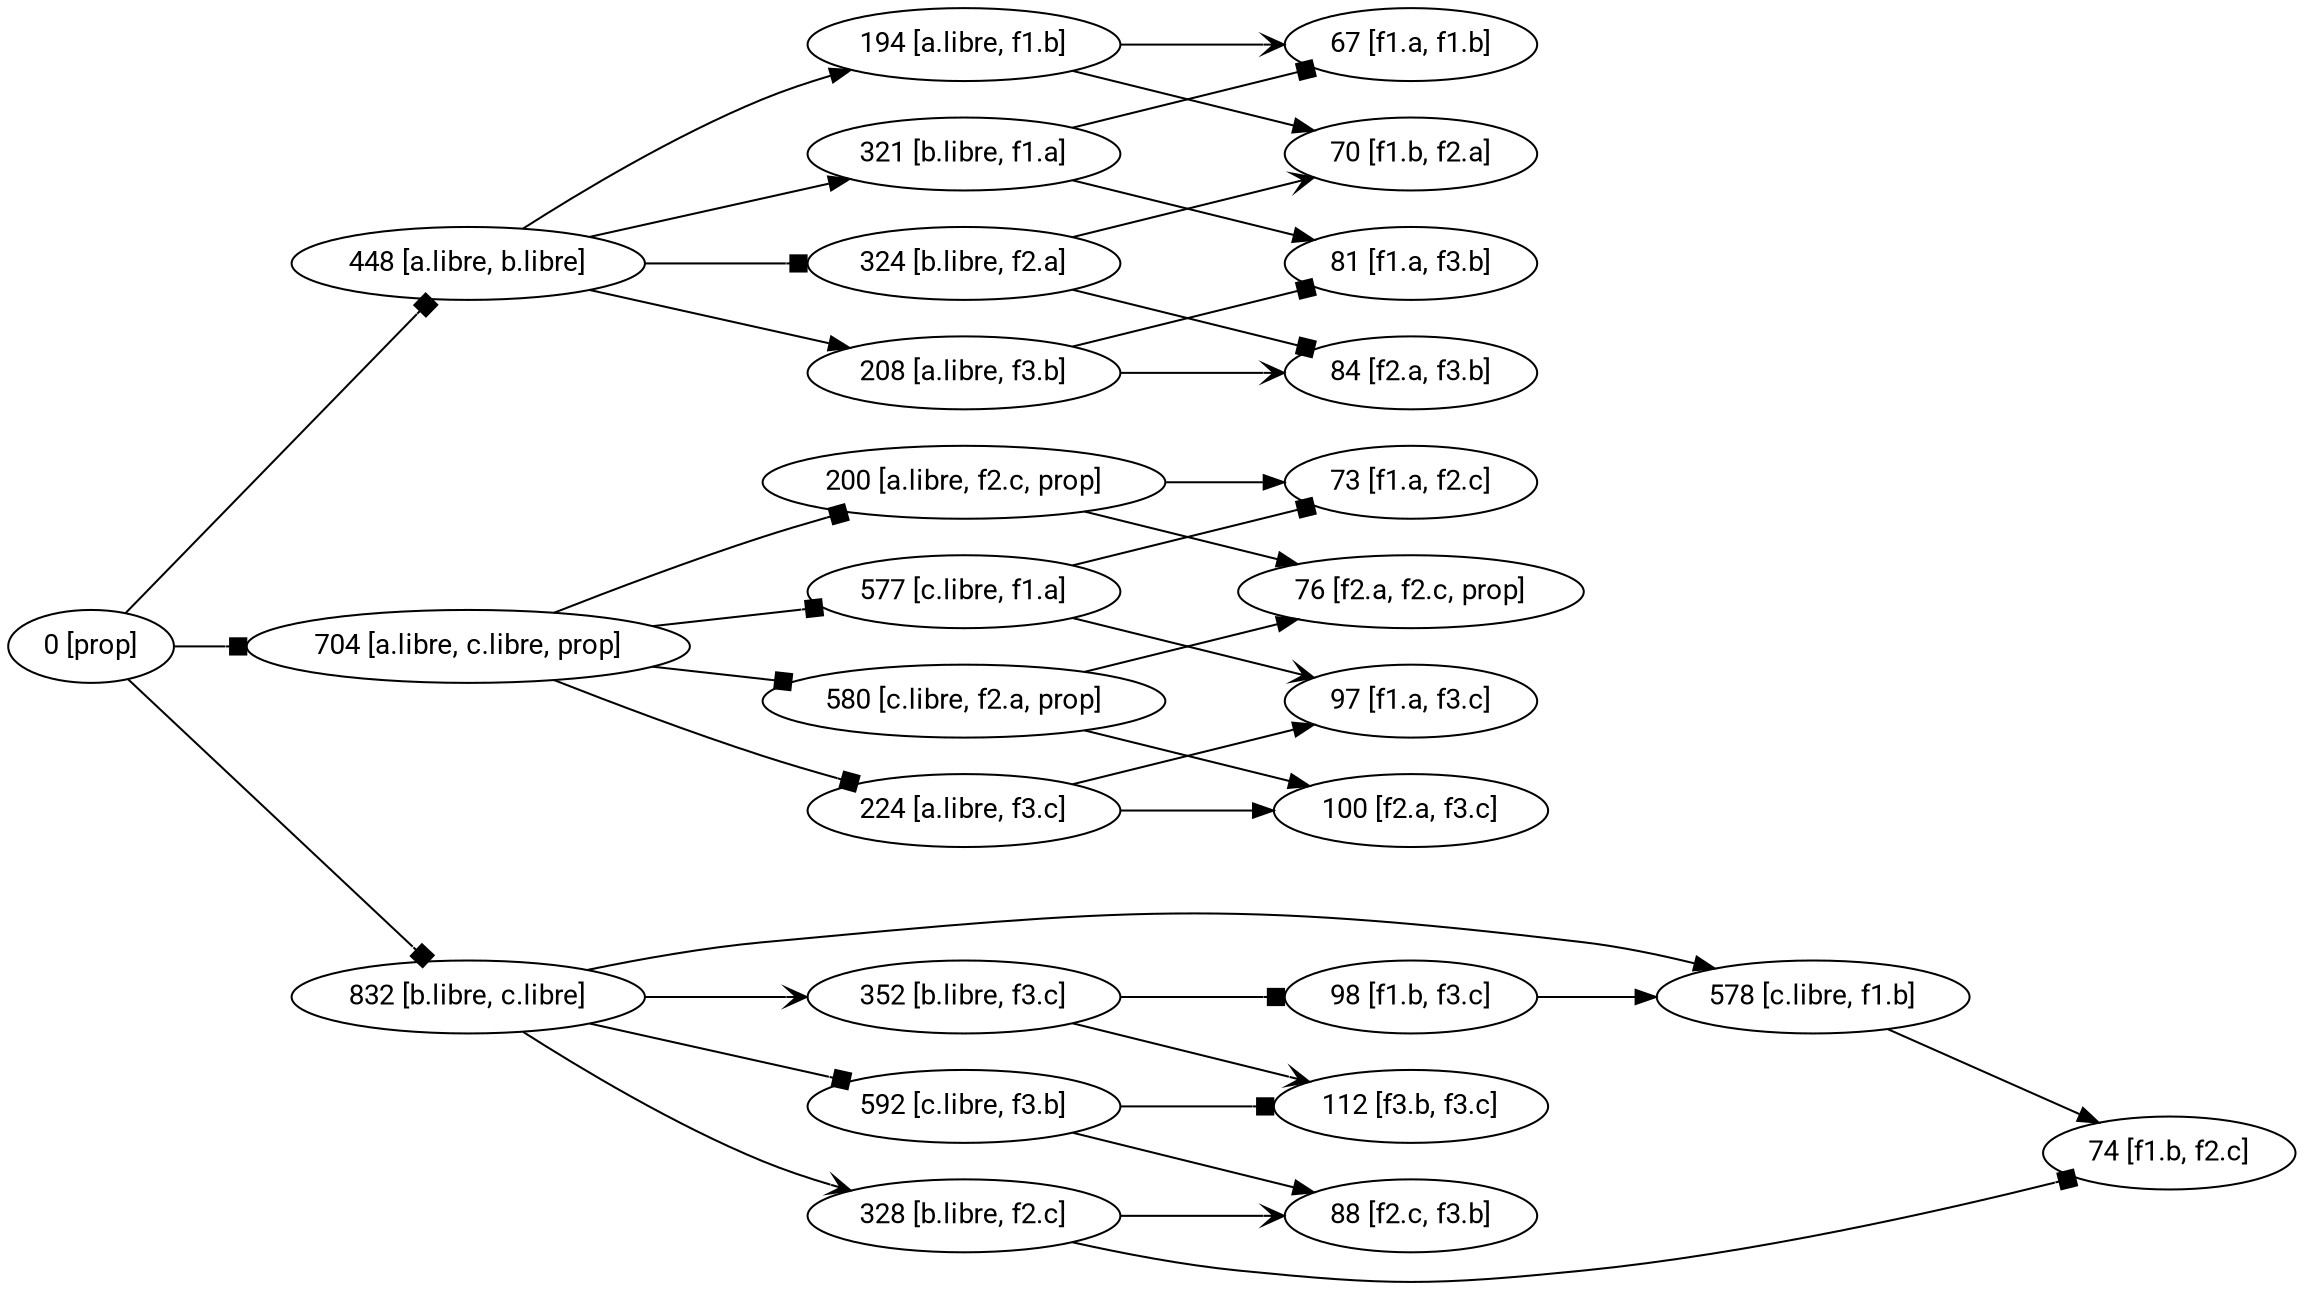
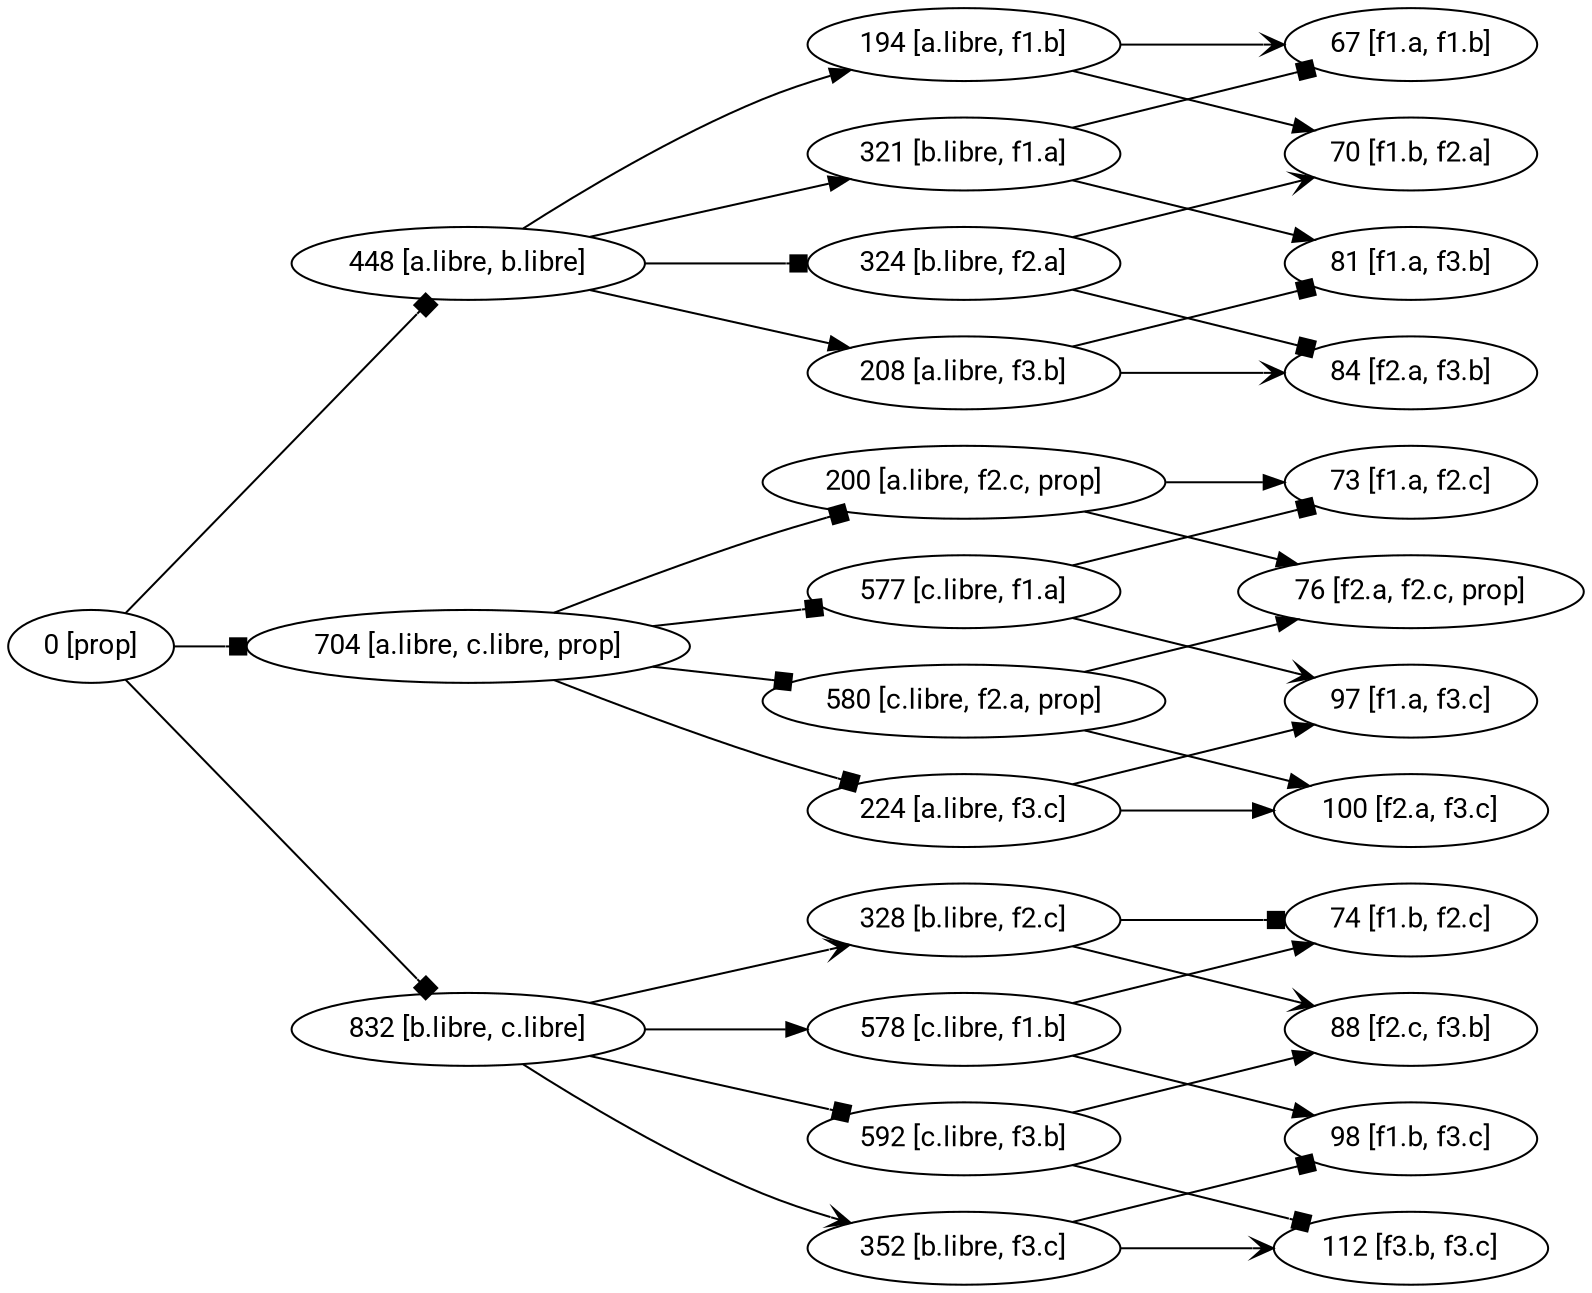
(1587, 997) -> (1161, 1078)
